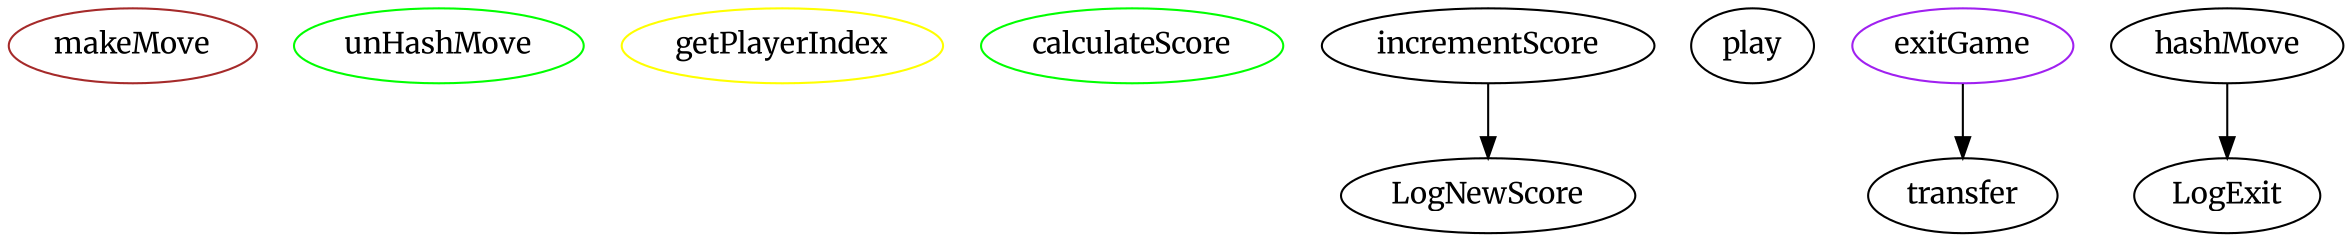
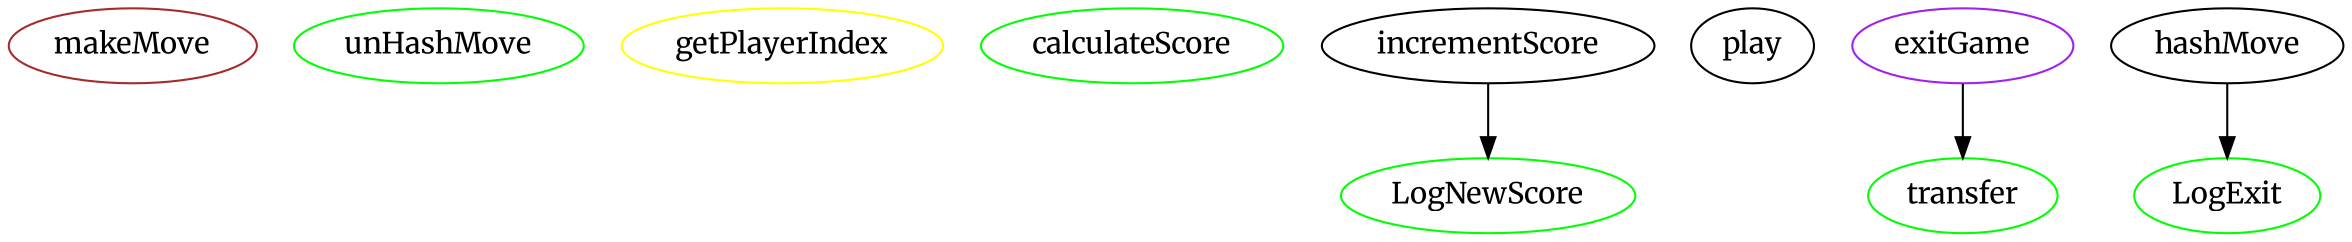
(1488, 196) -> (1488, 196)
(1963, 196) -> (1963, 196)
(2227, 196) -> (2227, 196)
